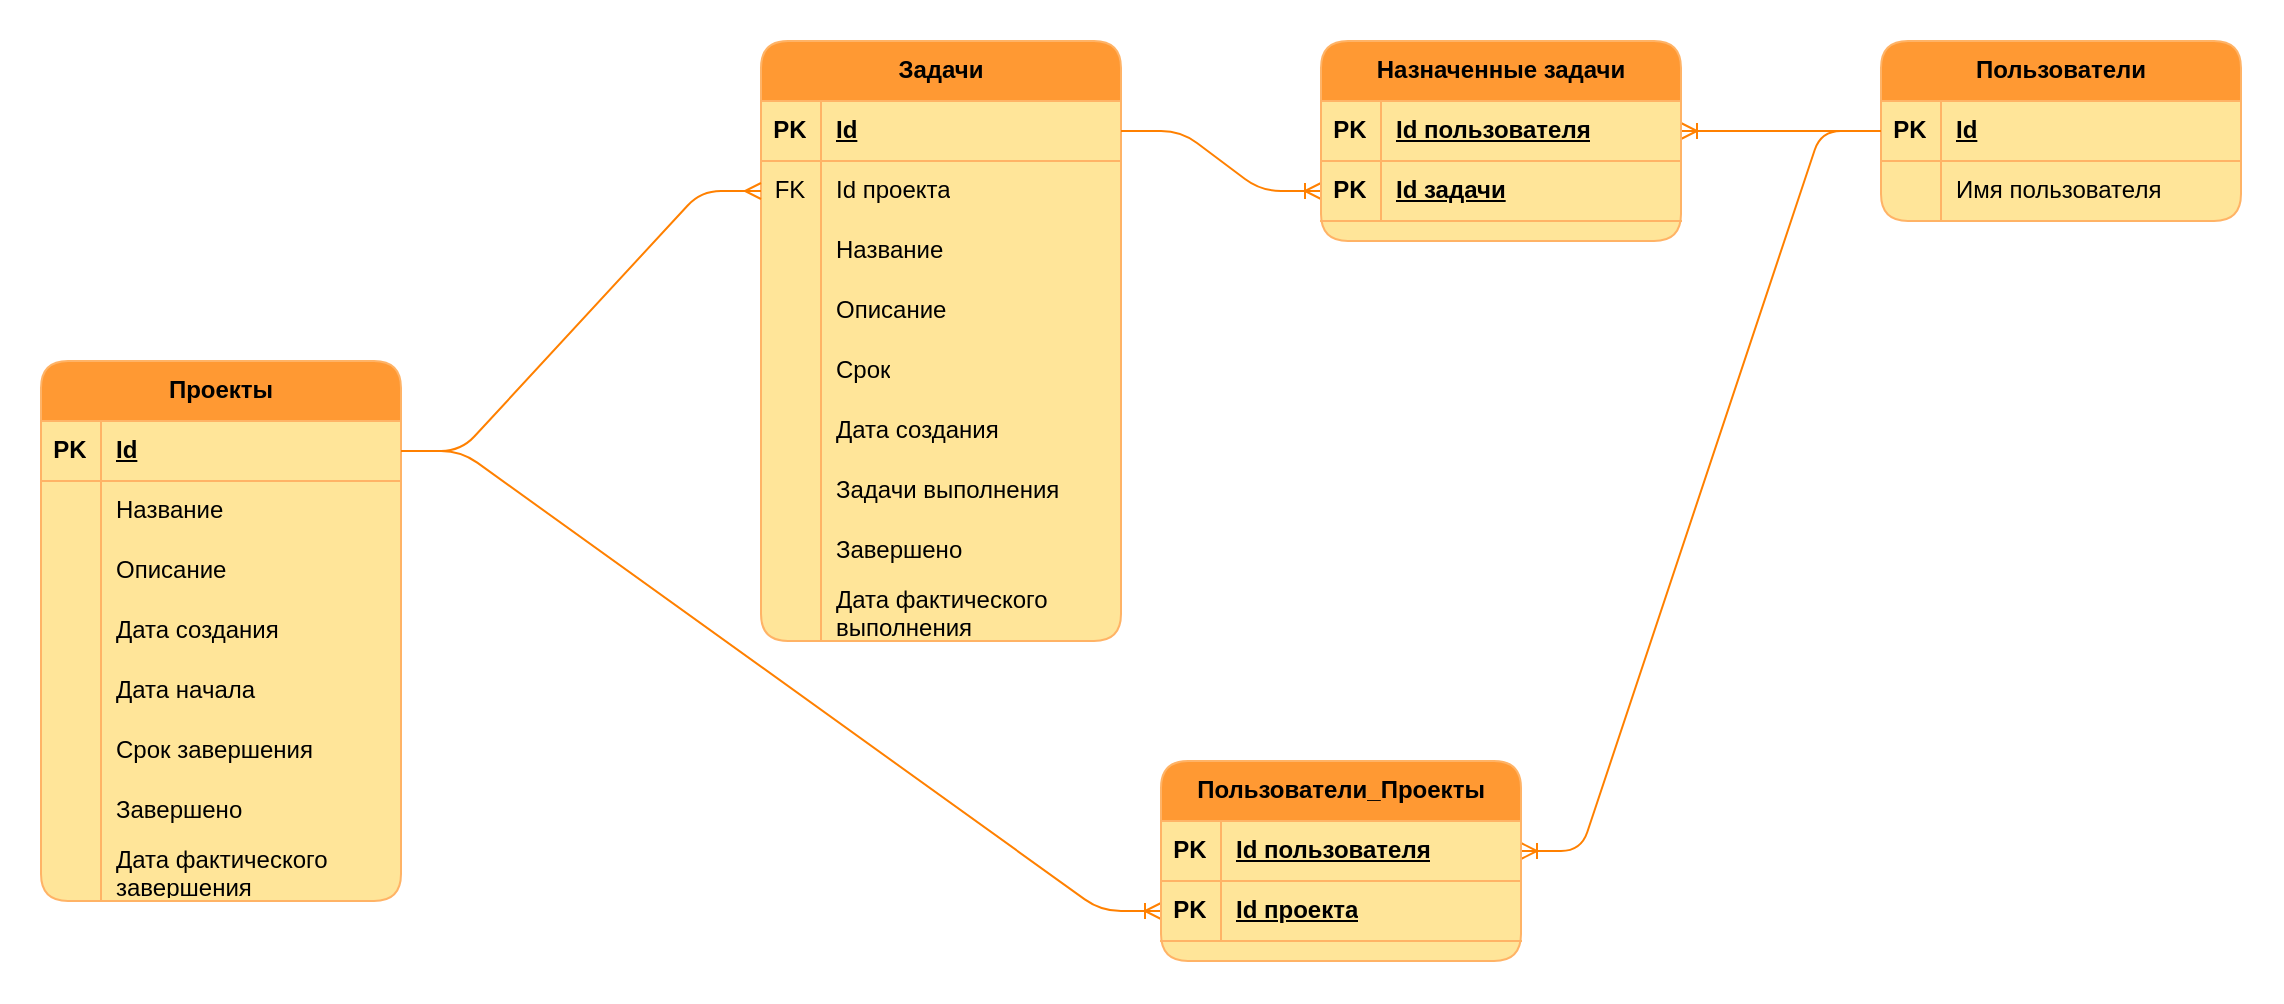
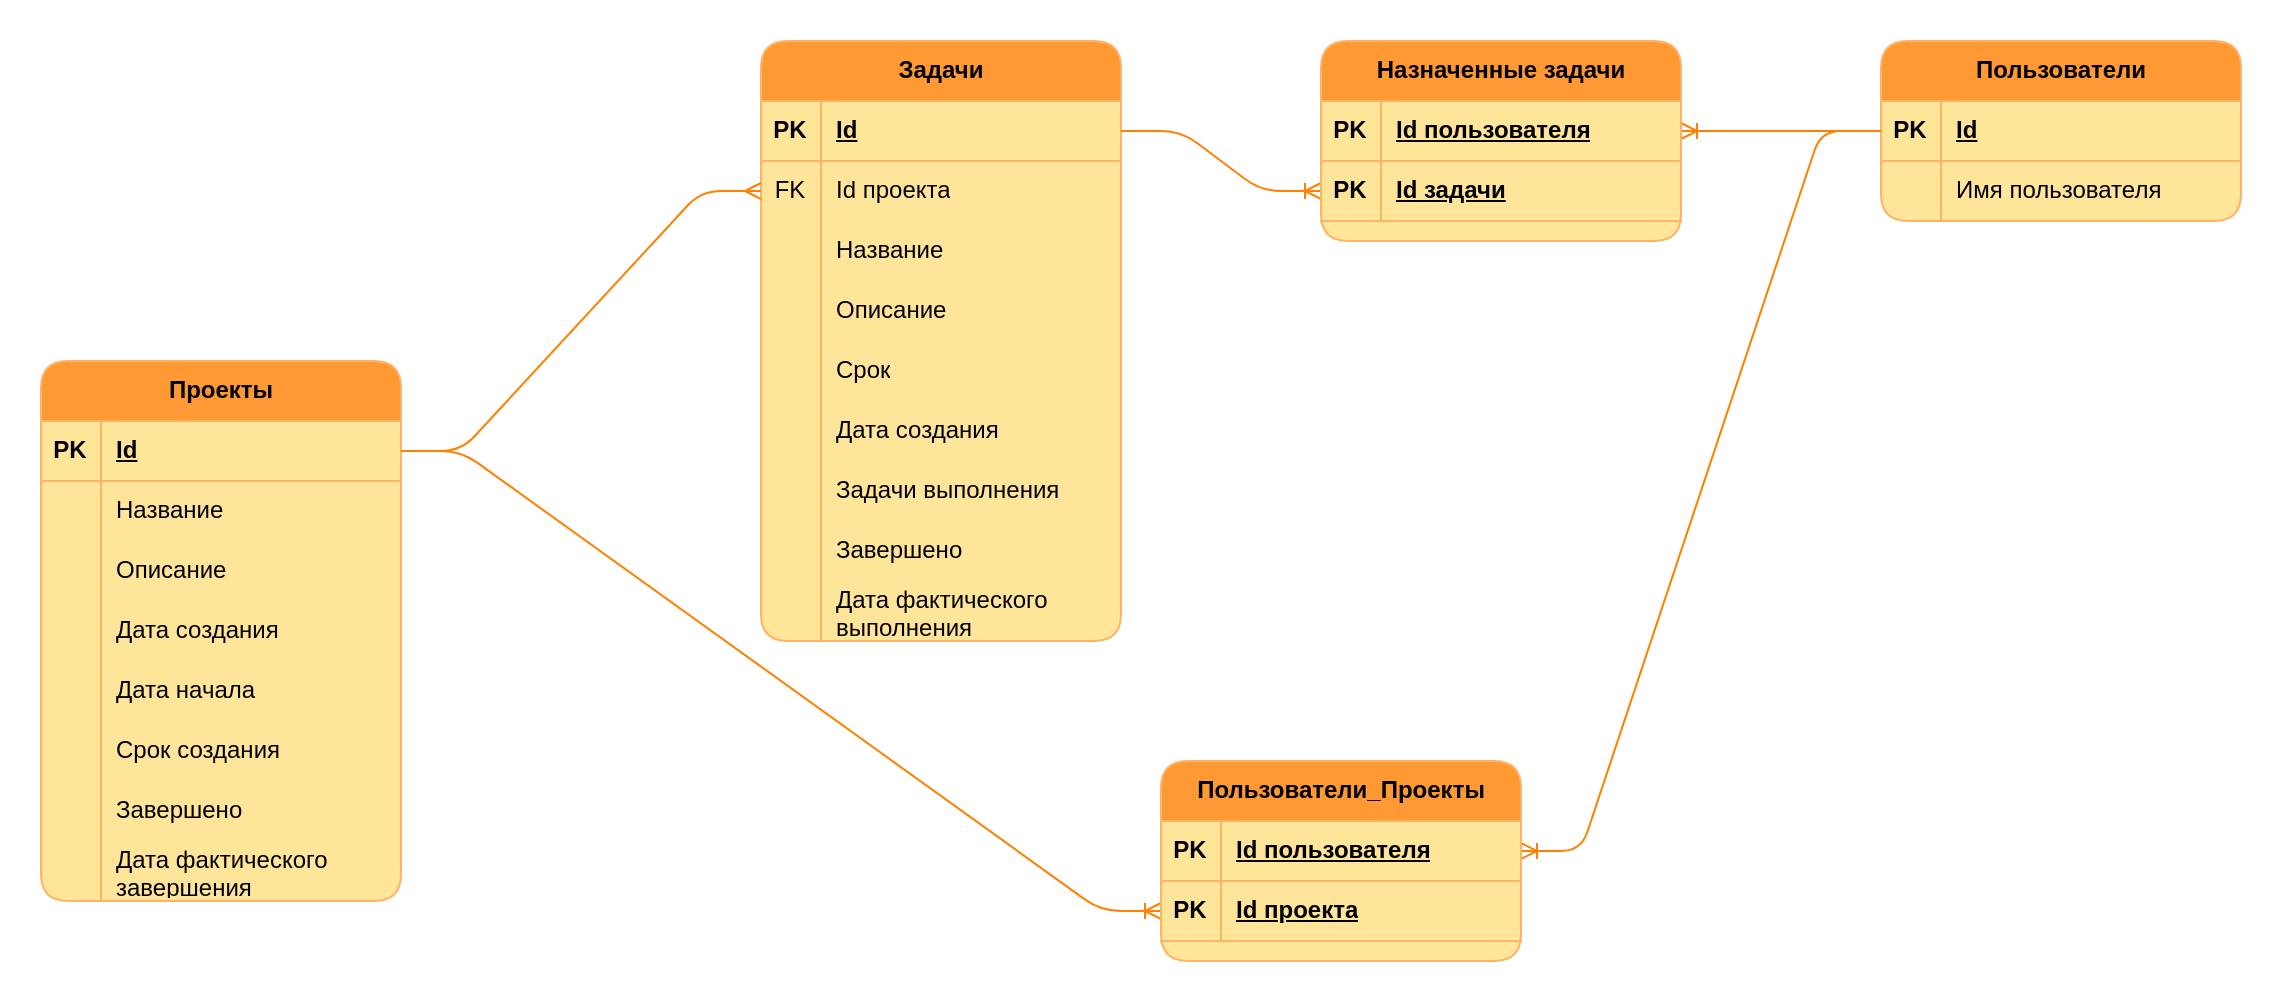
(215, 751) -> (201, 751)
